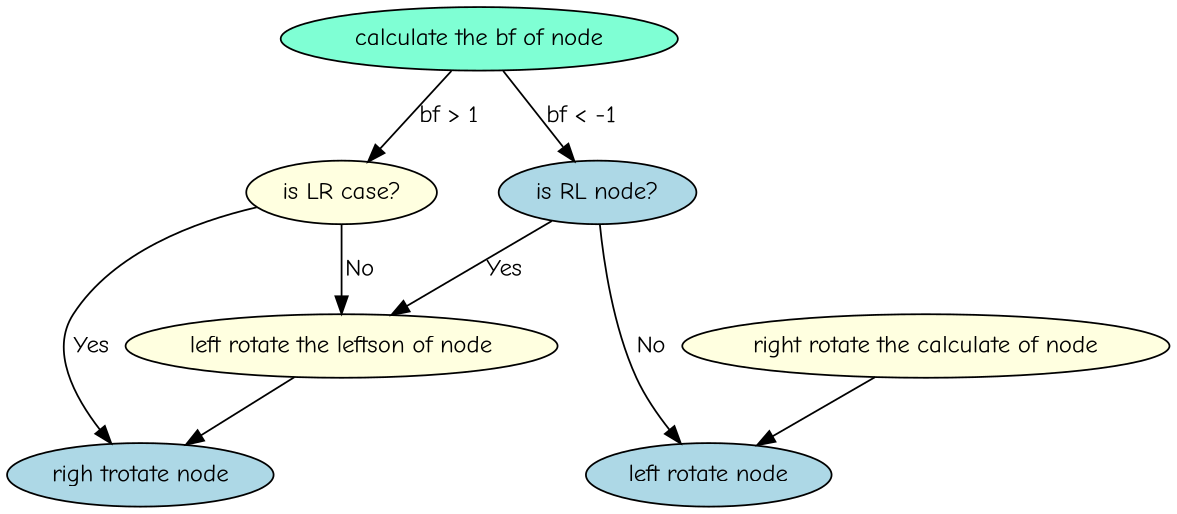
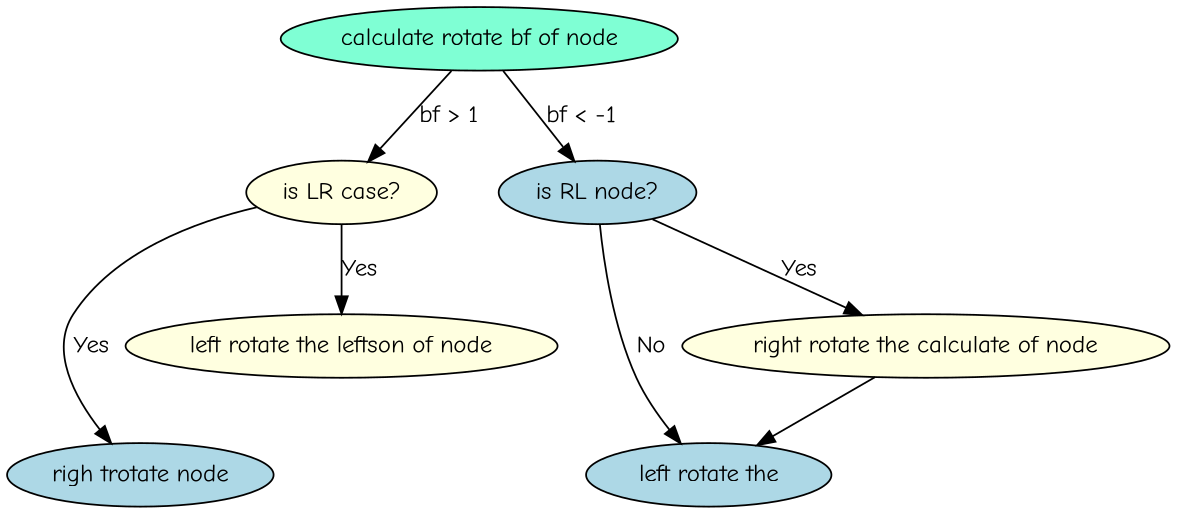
(479, 39) -> (479, 39)
(479, 264) -> (749, 264)
(360, 269) -> (360, 269)
(248, 406) -> none
(709, 475) -> (709, 475)
